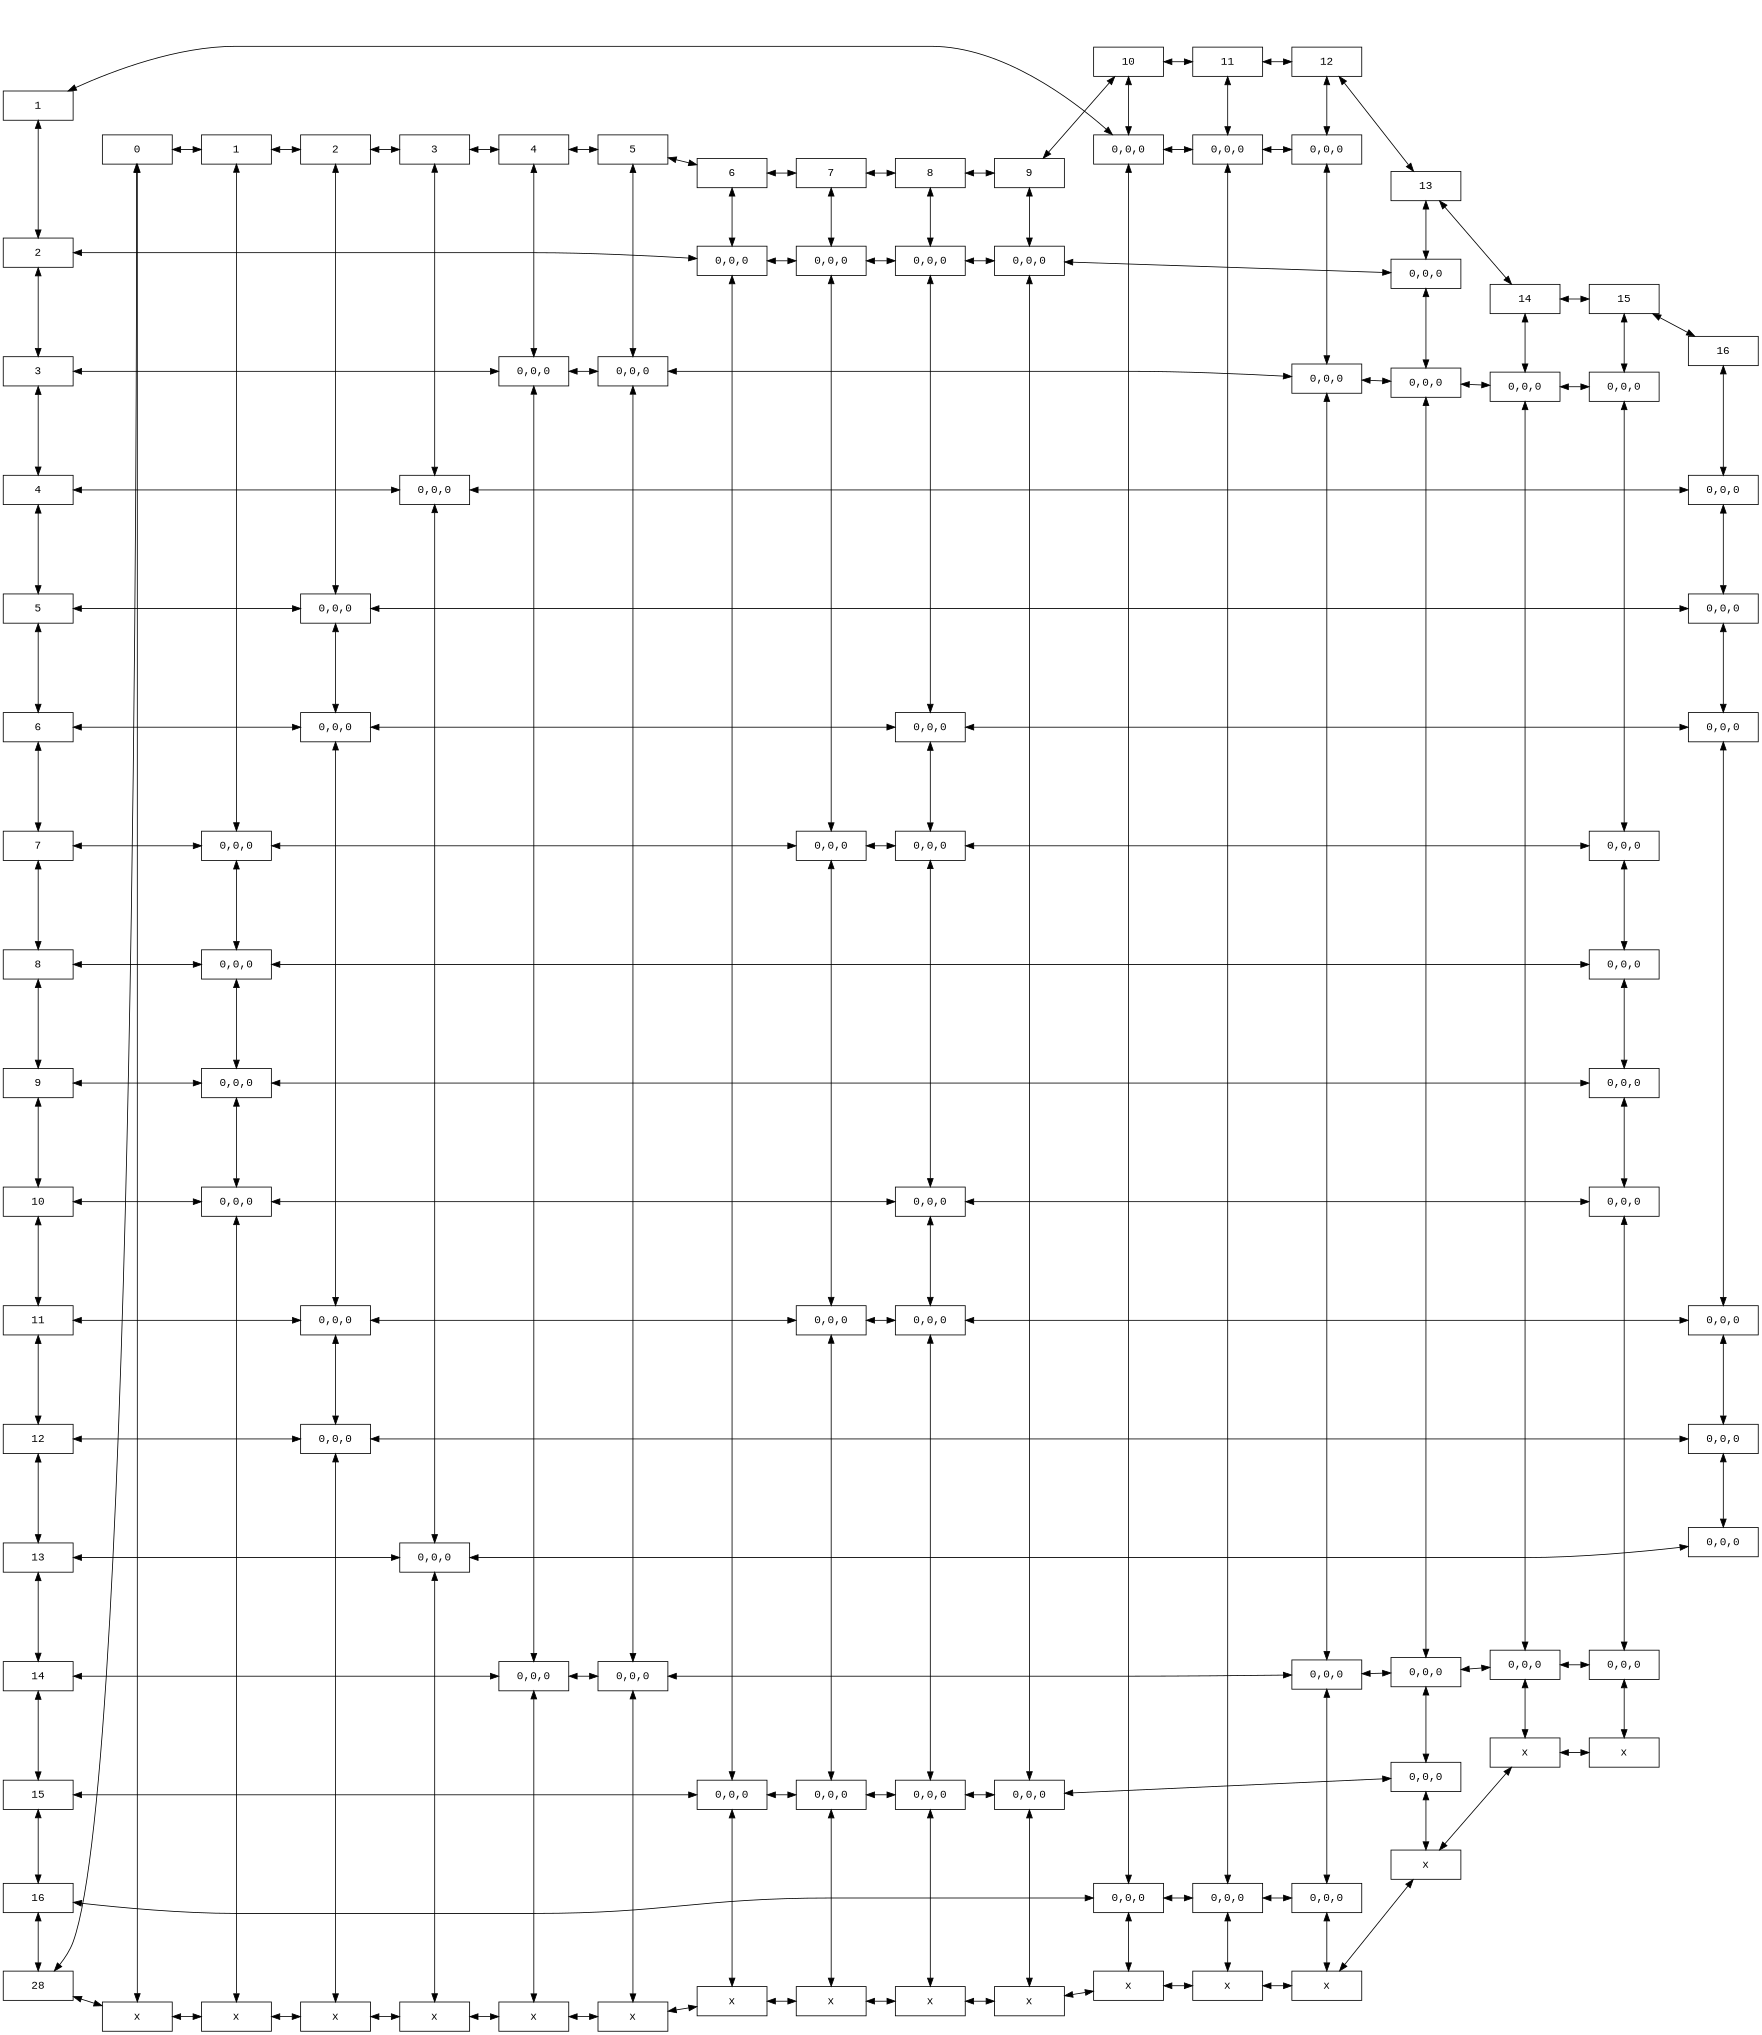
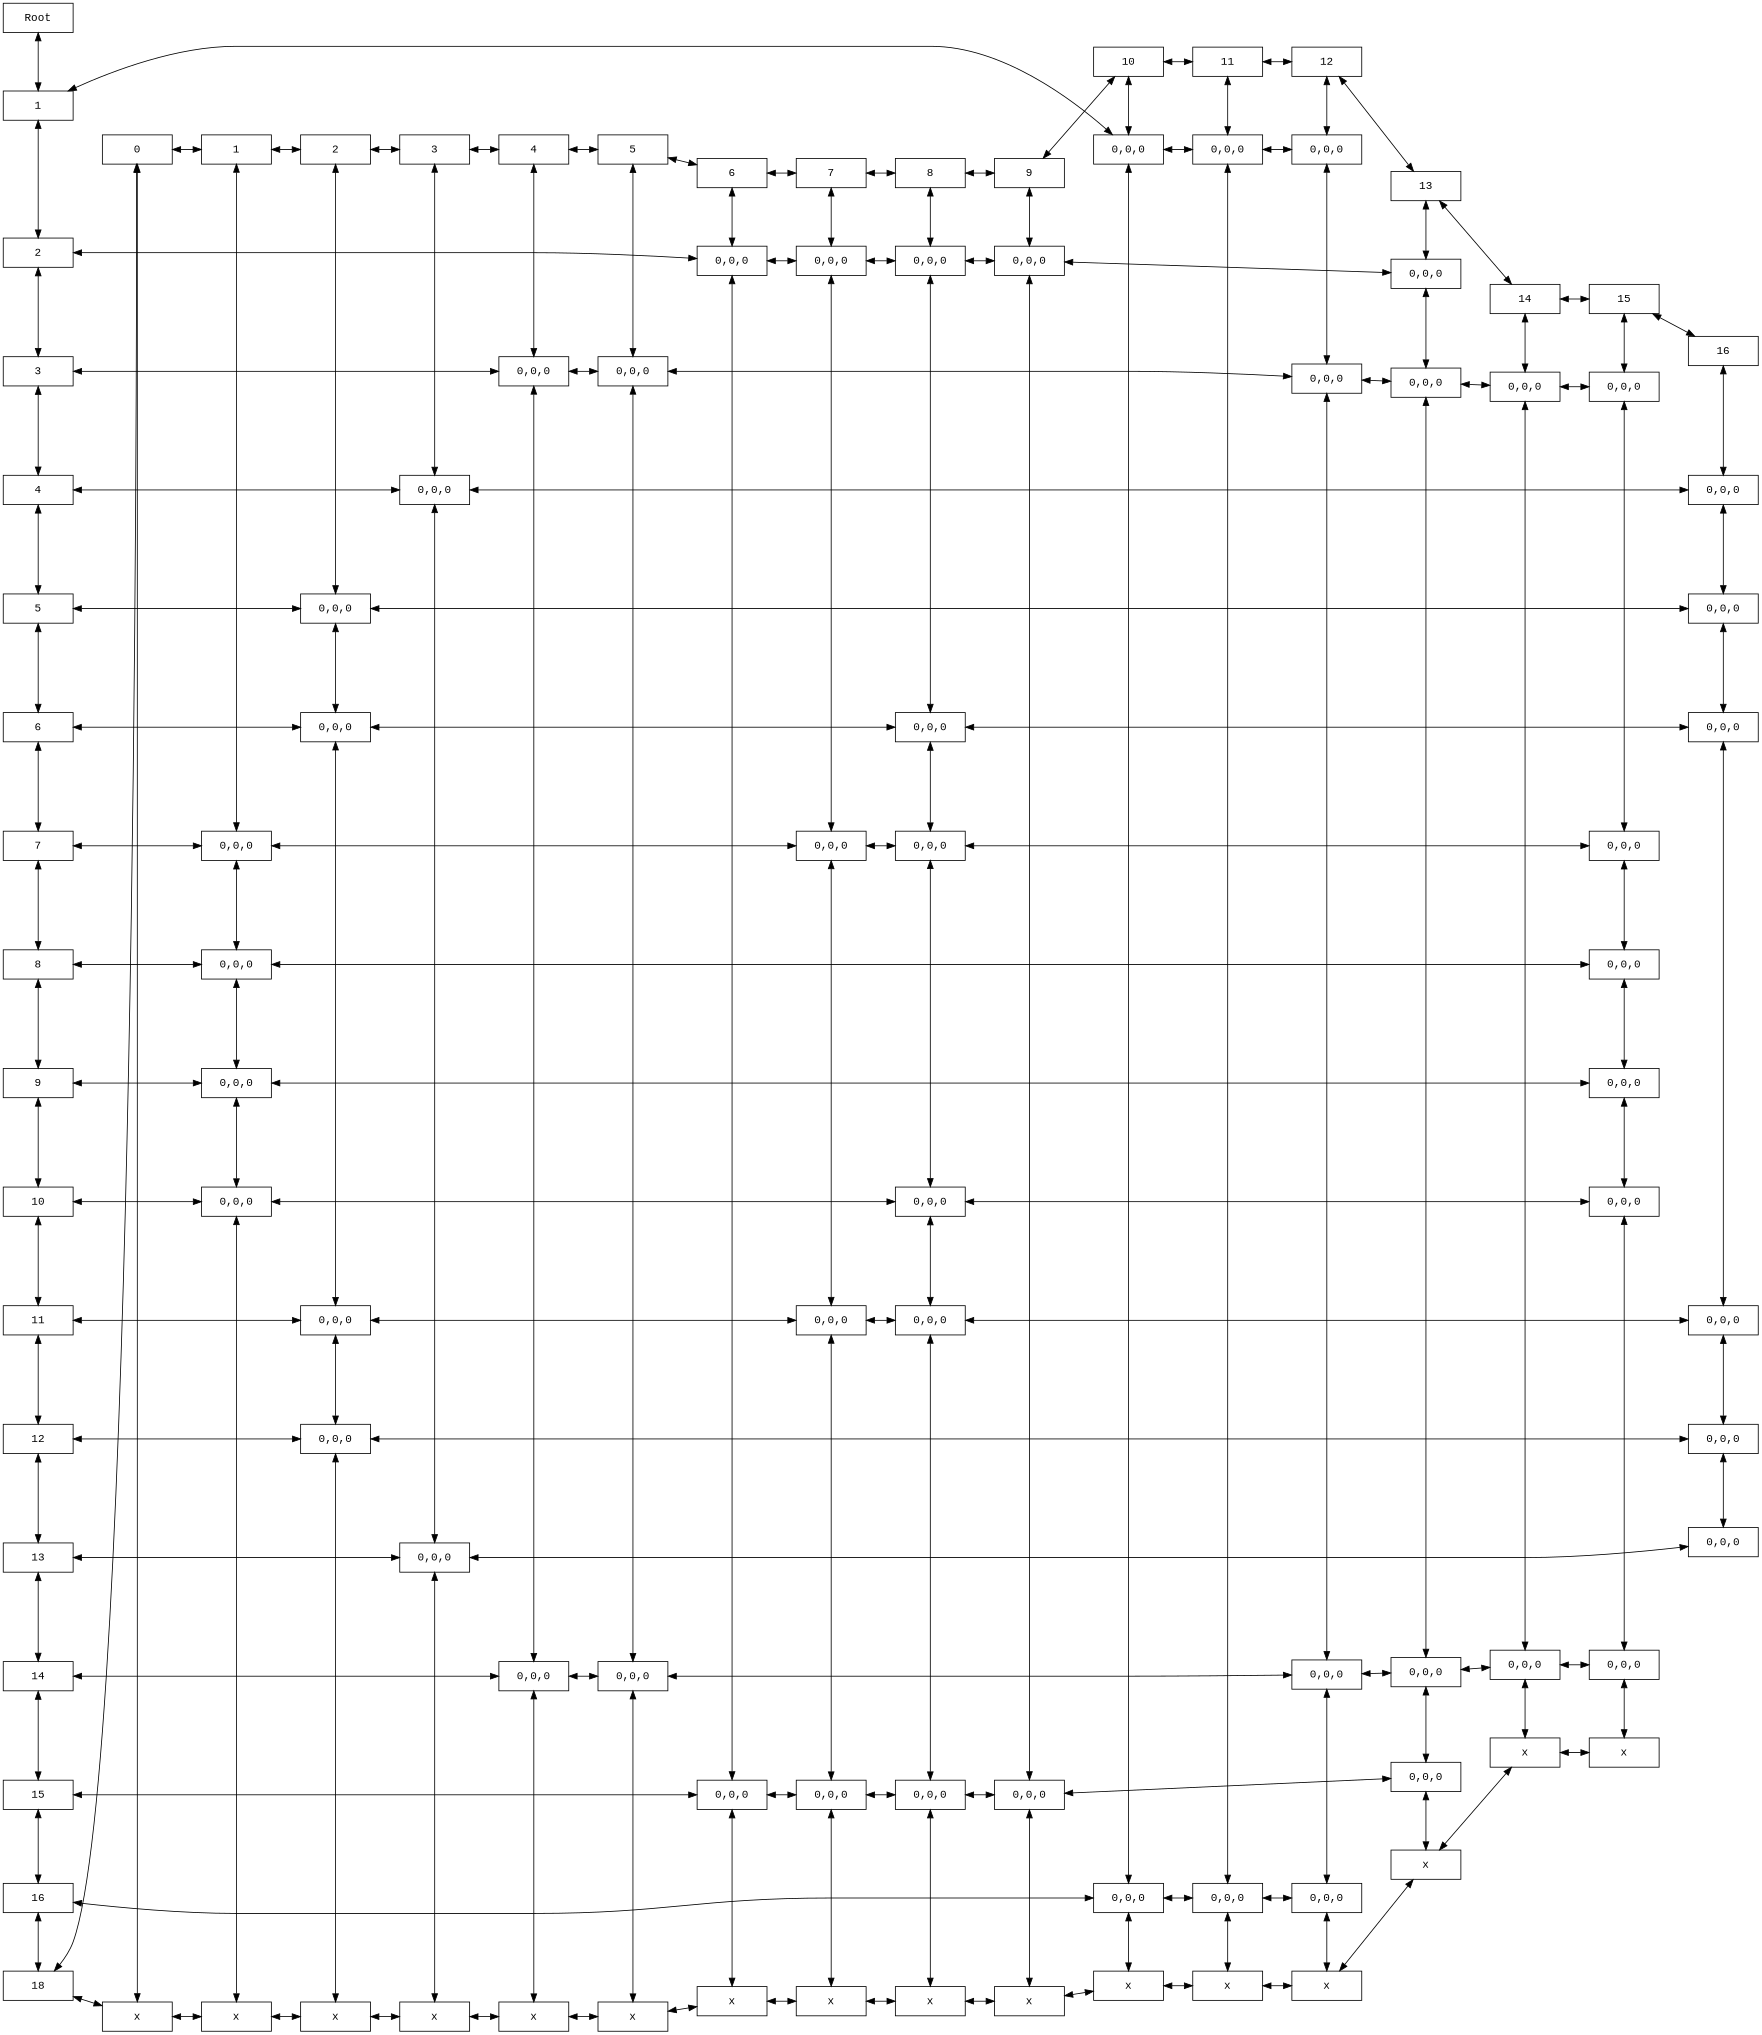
none -> (38, 18)
(38, 1986) -> (38, 1986)
